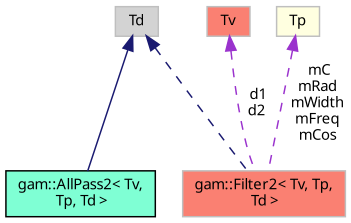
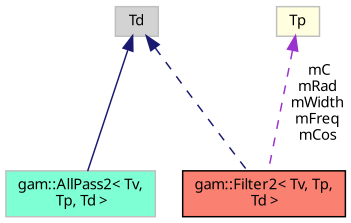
(229, 21) -> none
(81, 194) -> (81, 194)
(264, 194) -> (264, 194)
